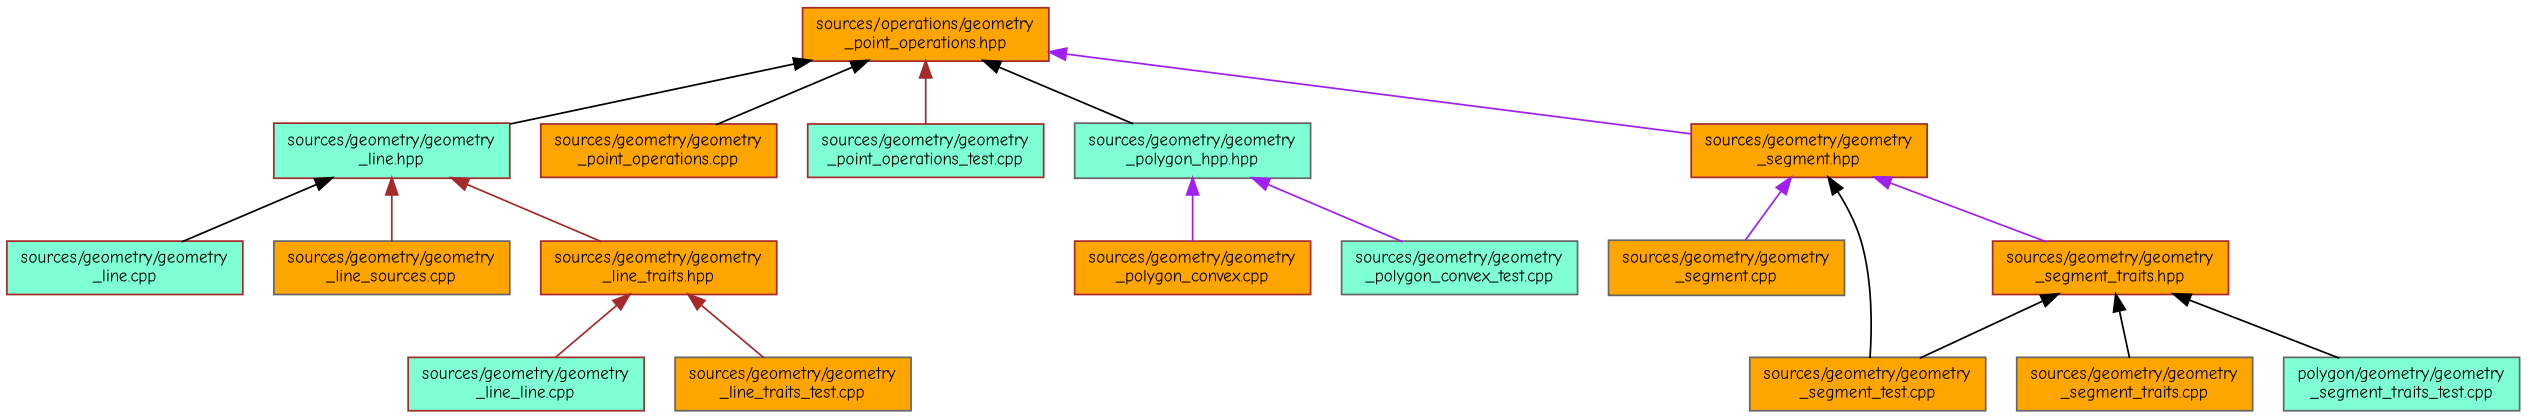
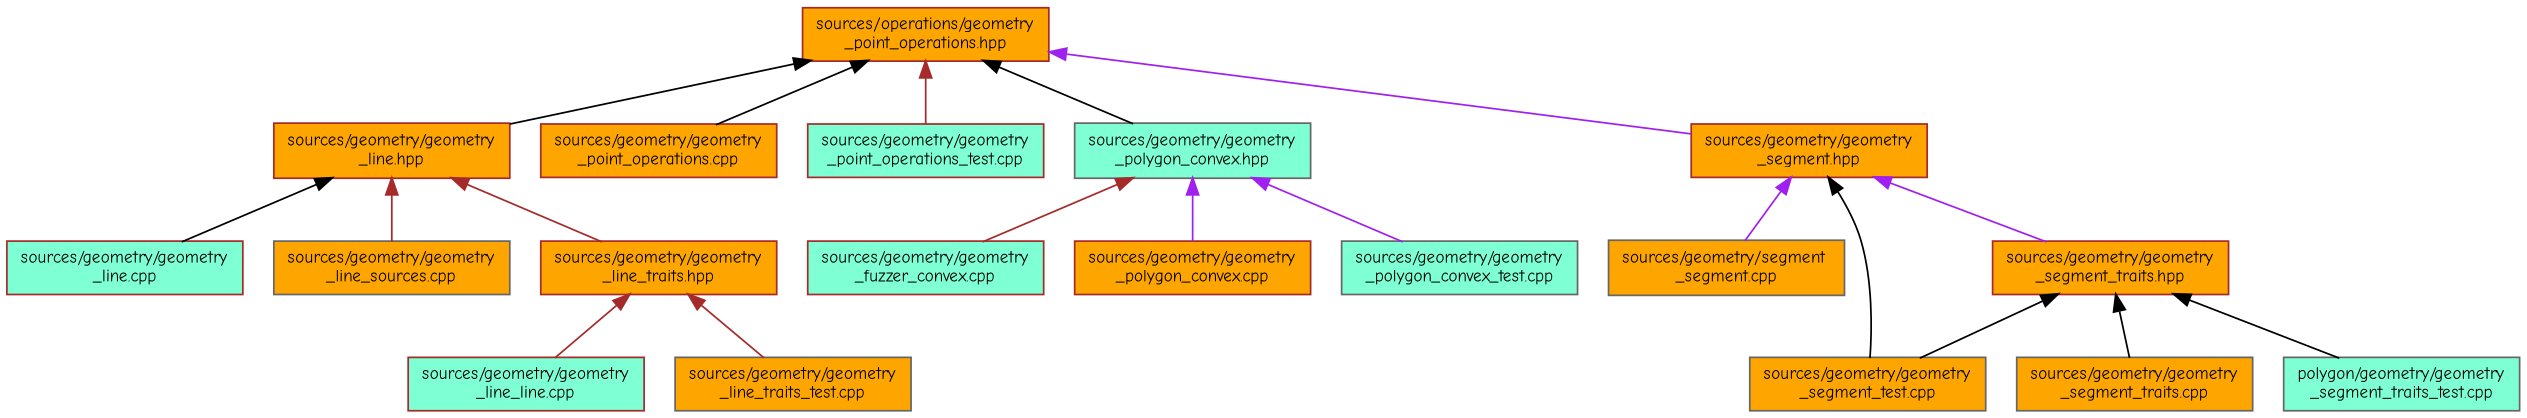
(392, 151) -> (392, 151)
(1193, 151) -> (1193, 151)
none -> (926, 268)
(1727, 268) -> (1727, 268)
